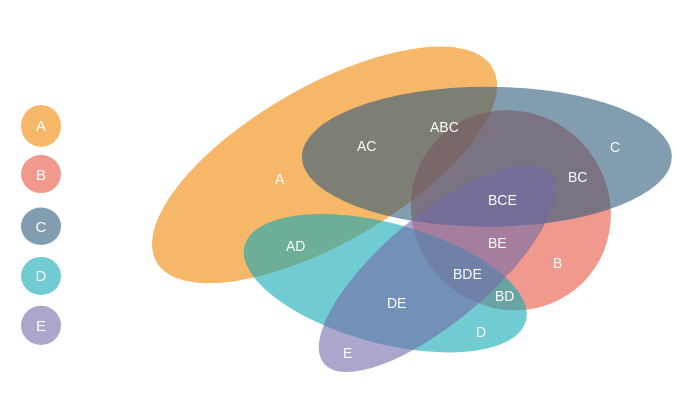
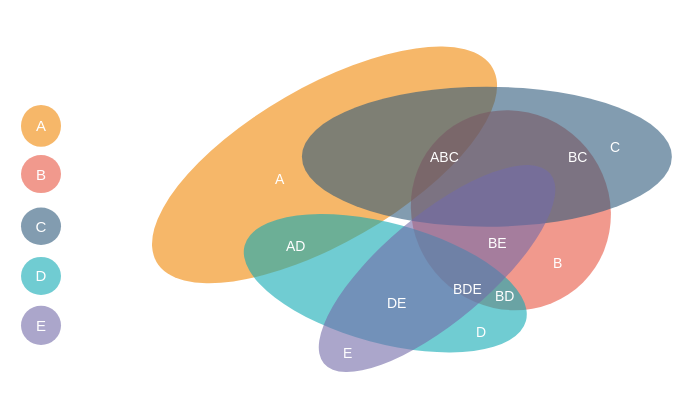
(444, 128) -> (444, 158)
(370, 146) -> none
(581, 178) -> (581, 158)
(502, 200) -> none
(466, 274) -> (466, 289)
